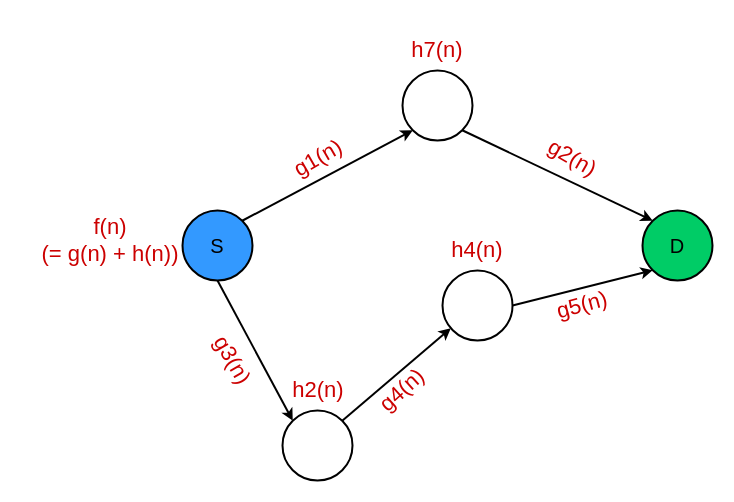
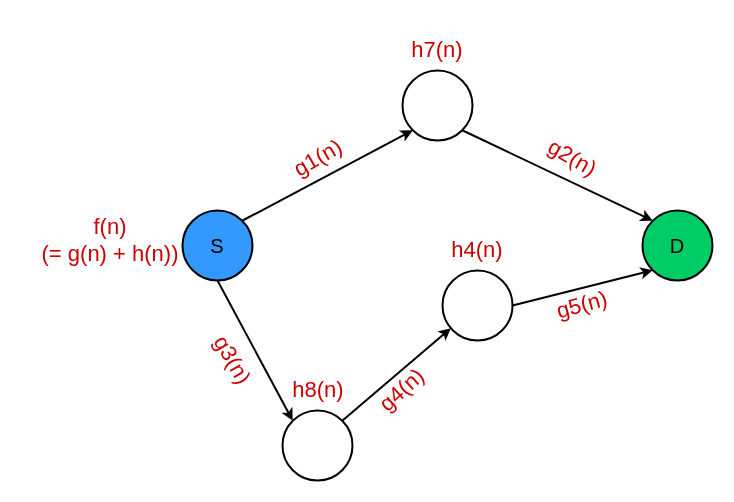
(319, 391) -> (319, 391)
